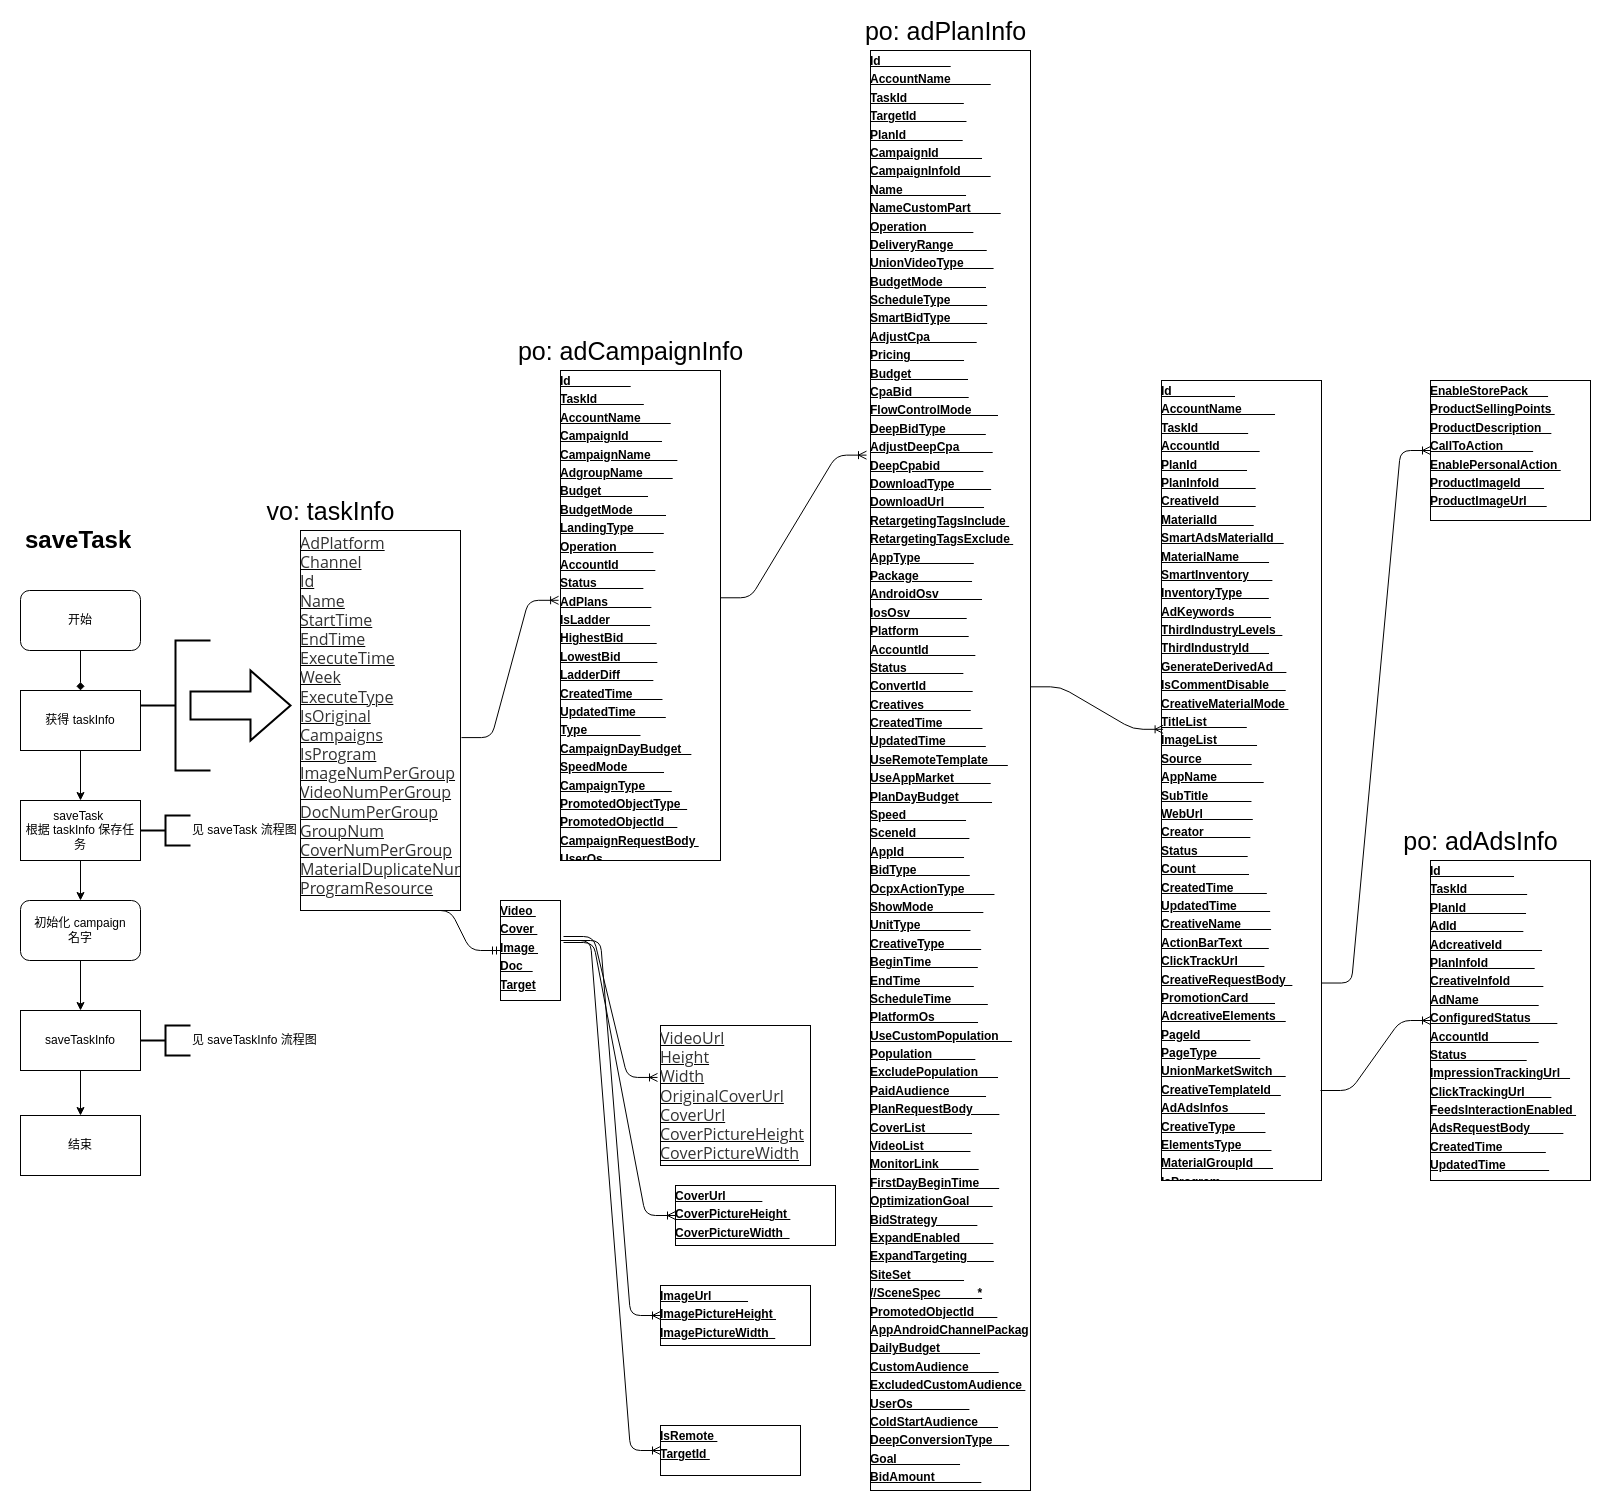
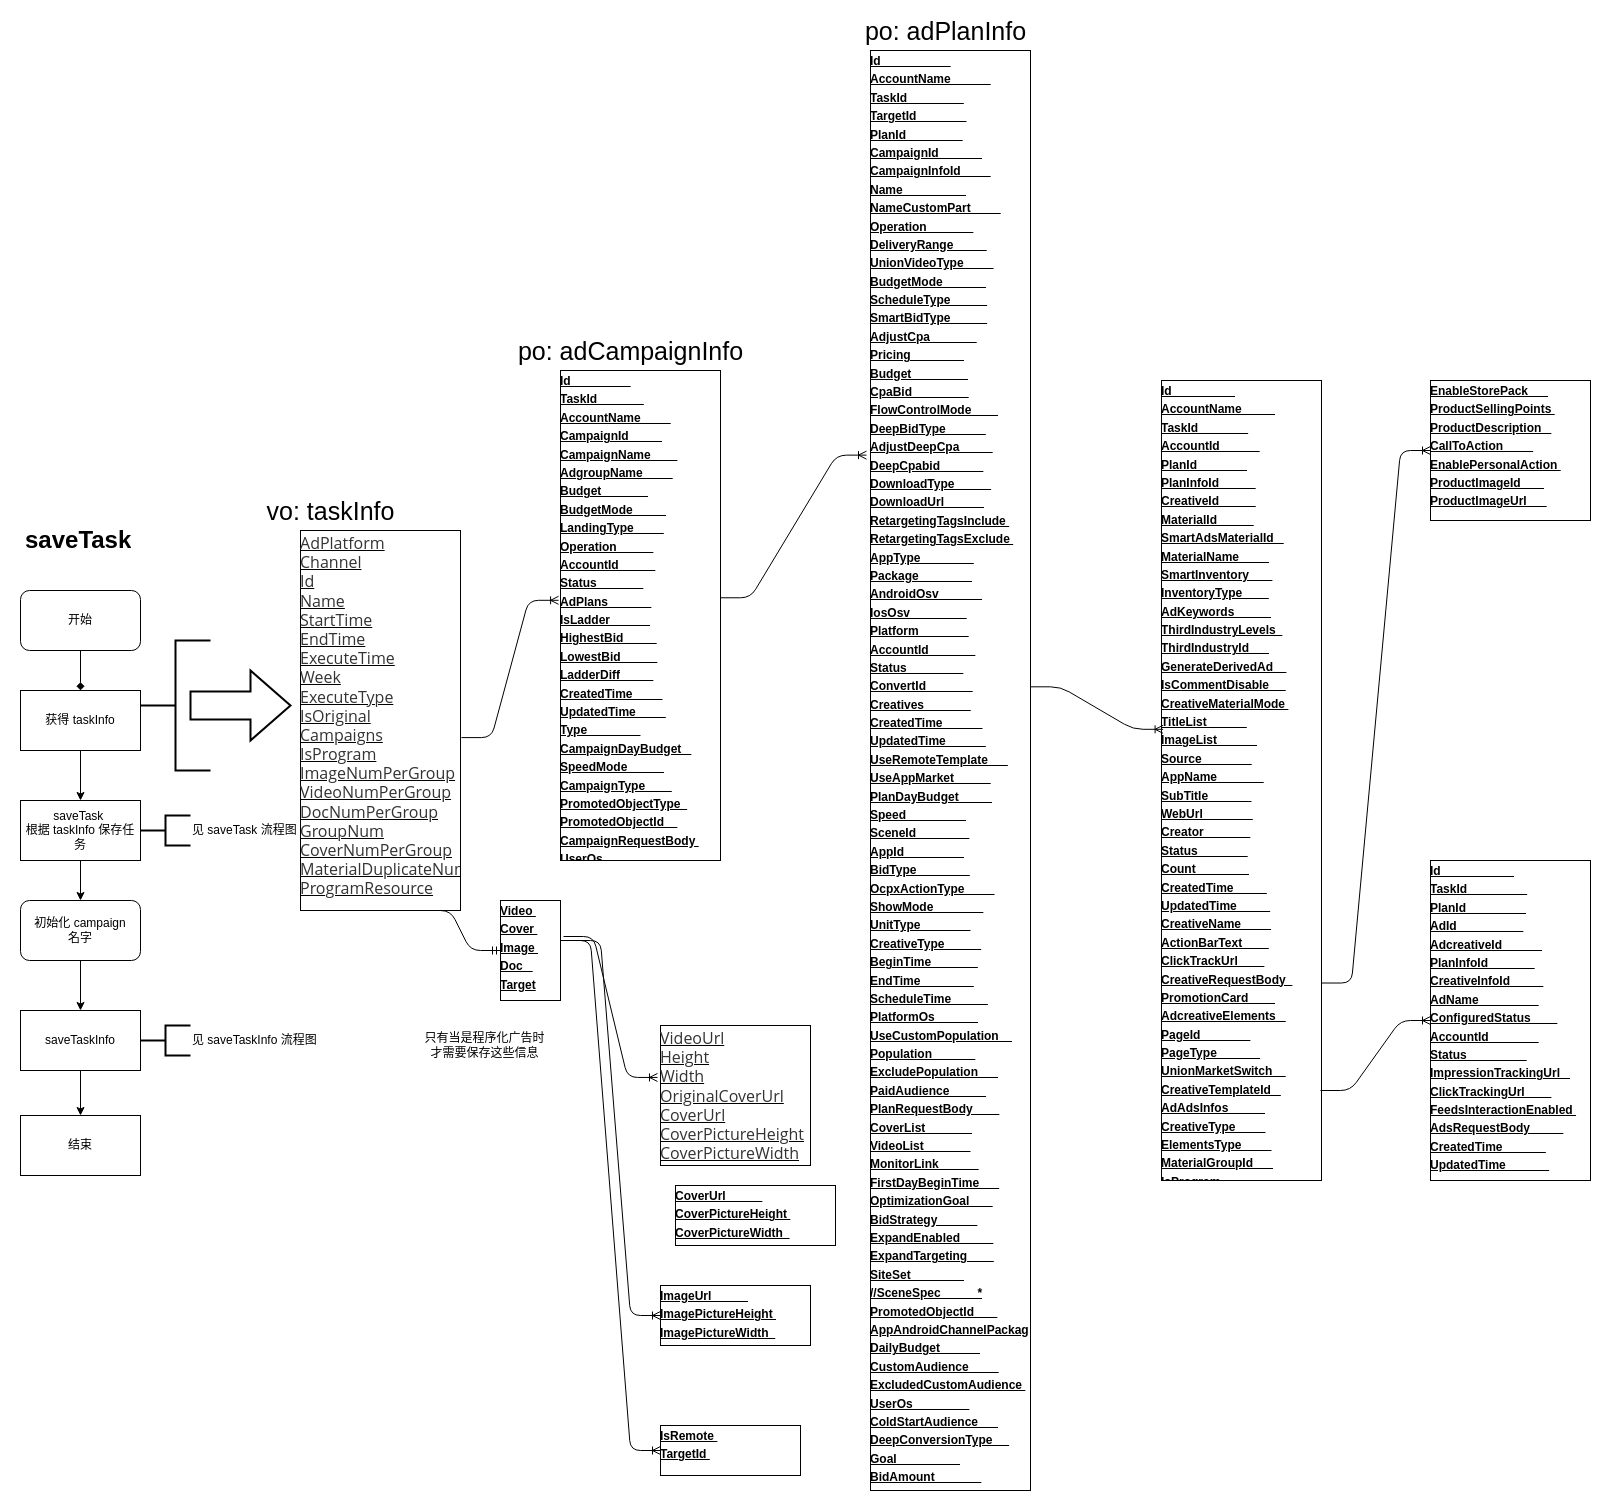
(1481, 841) -> none
none -> (485, 1046)
(628, 1126) -> none
